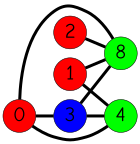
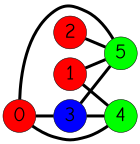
(121, 53) -> (121, 53)
